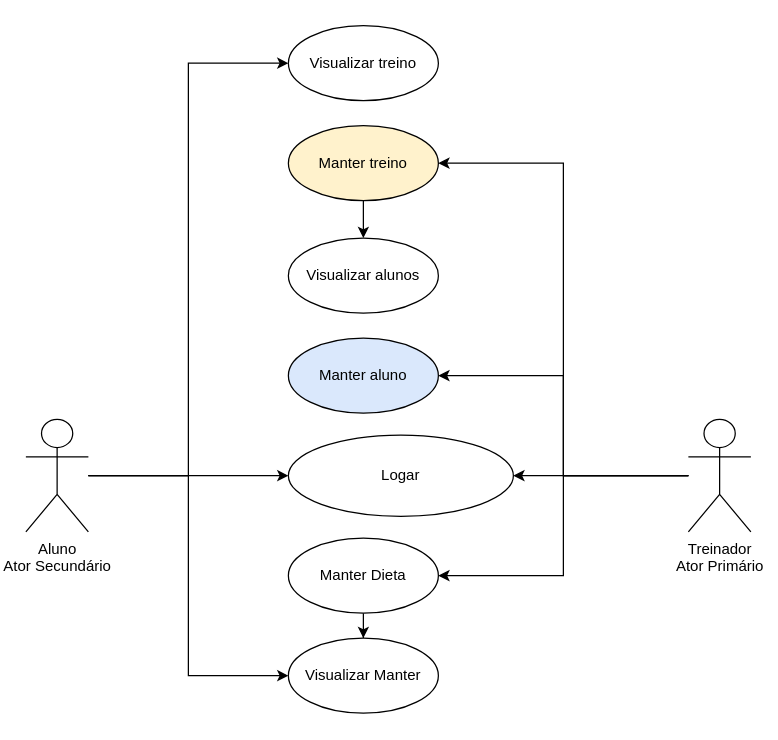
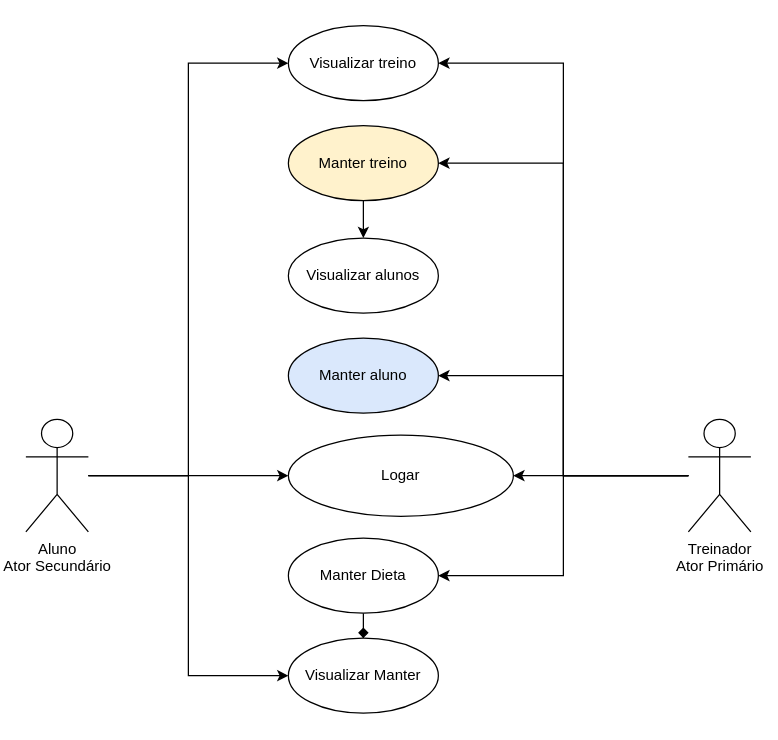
none -> (553, 63)
(363, 628) -> (363, 627)
